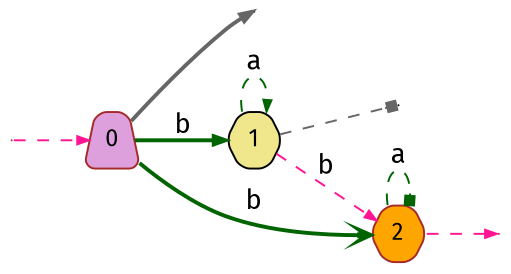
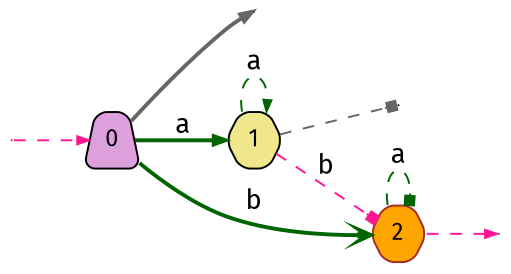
(183, 126) -> (183, 126)
(112, 140) -> (112, 140)
(321, 184) -> (321, 184)
